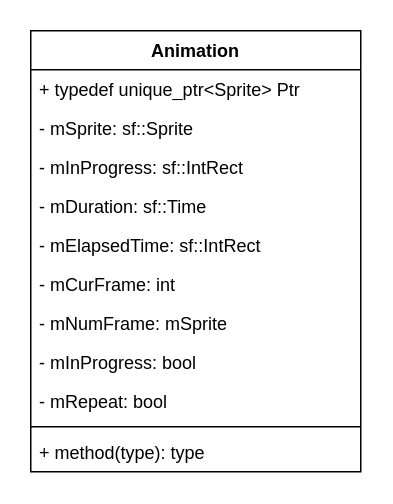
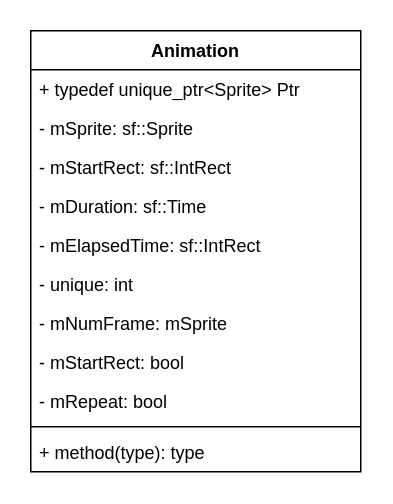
(159, 169) -> (154, 169)
(111, 286) -> (94, 286)
(126, 364) -> (121, 364)
